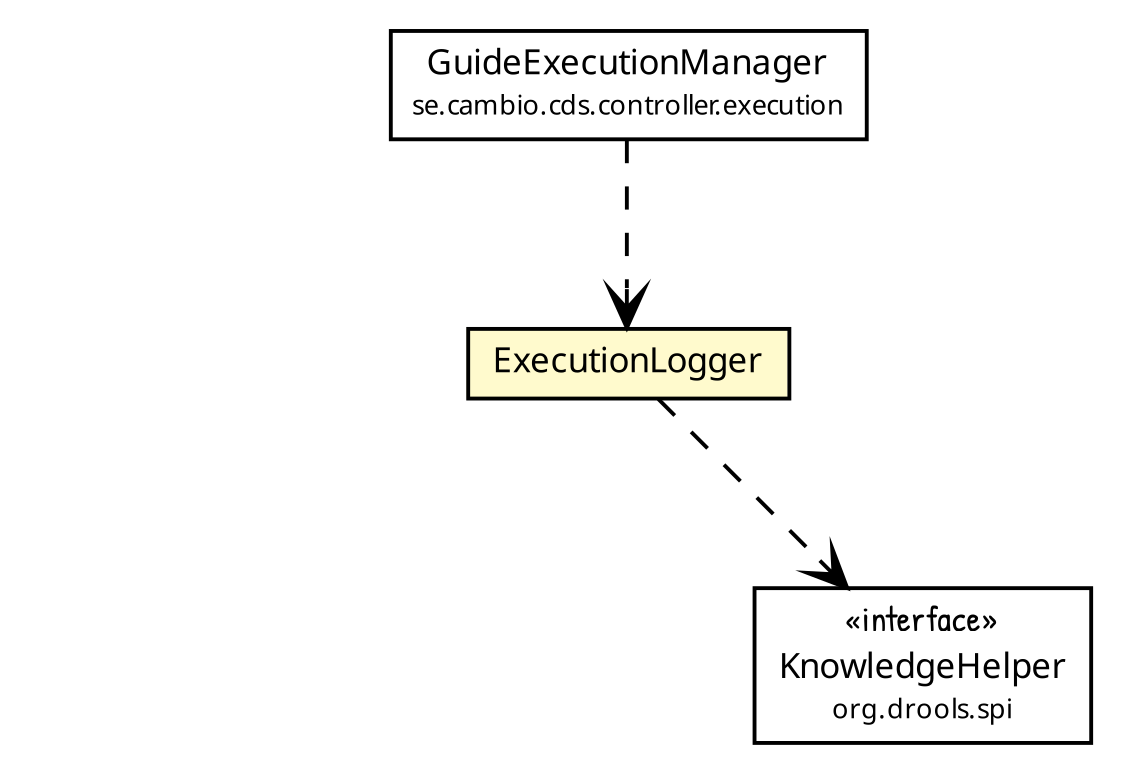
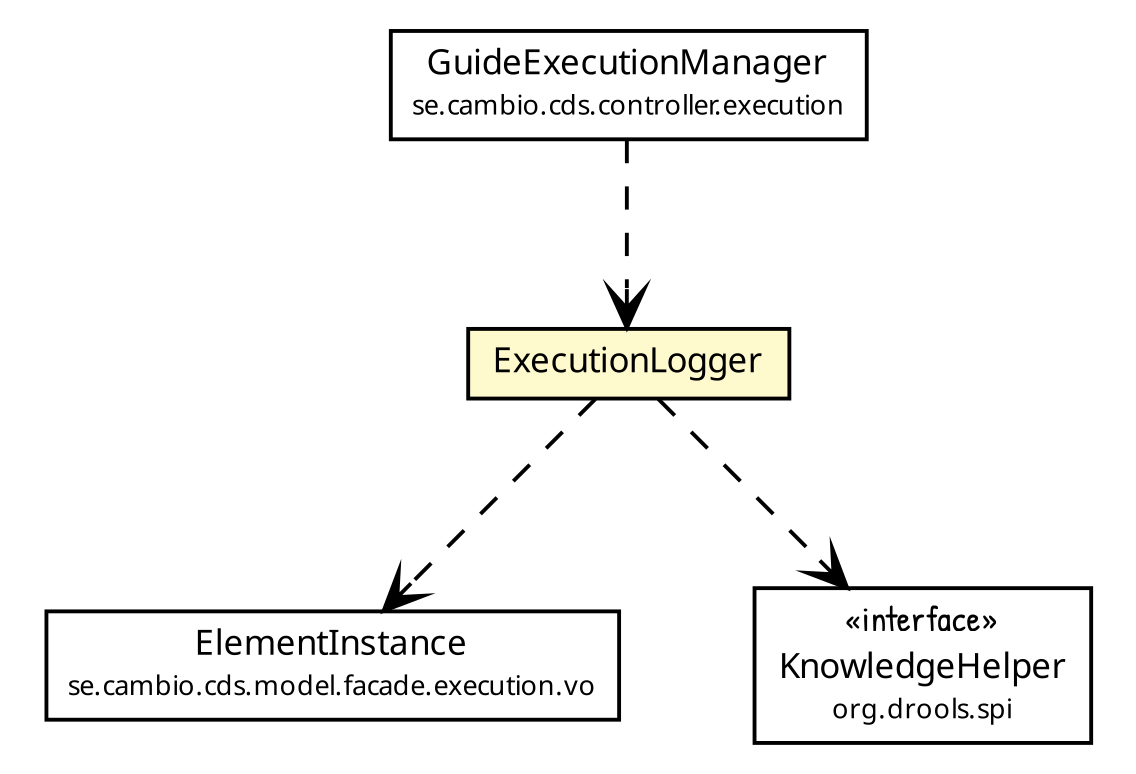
none -> (333, 666)
